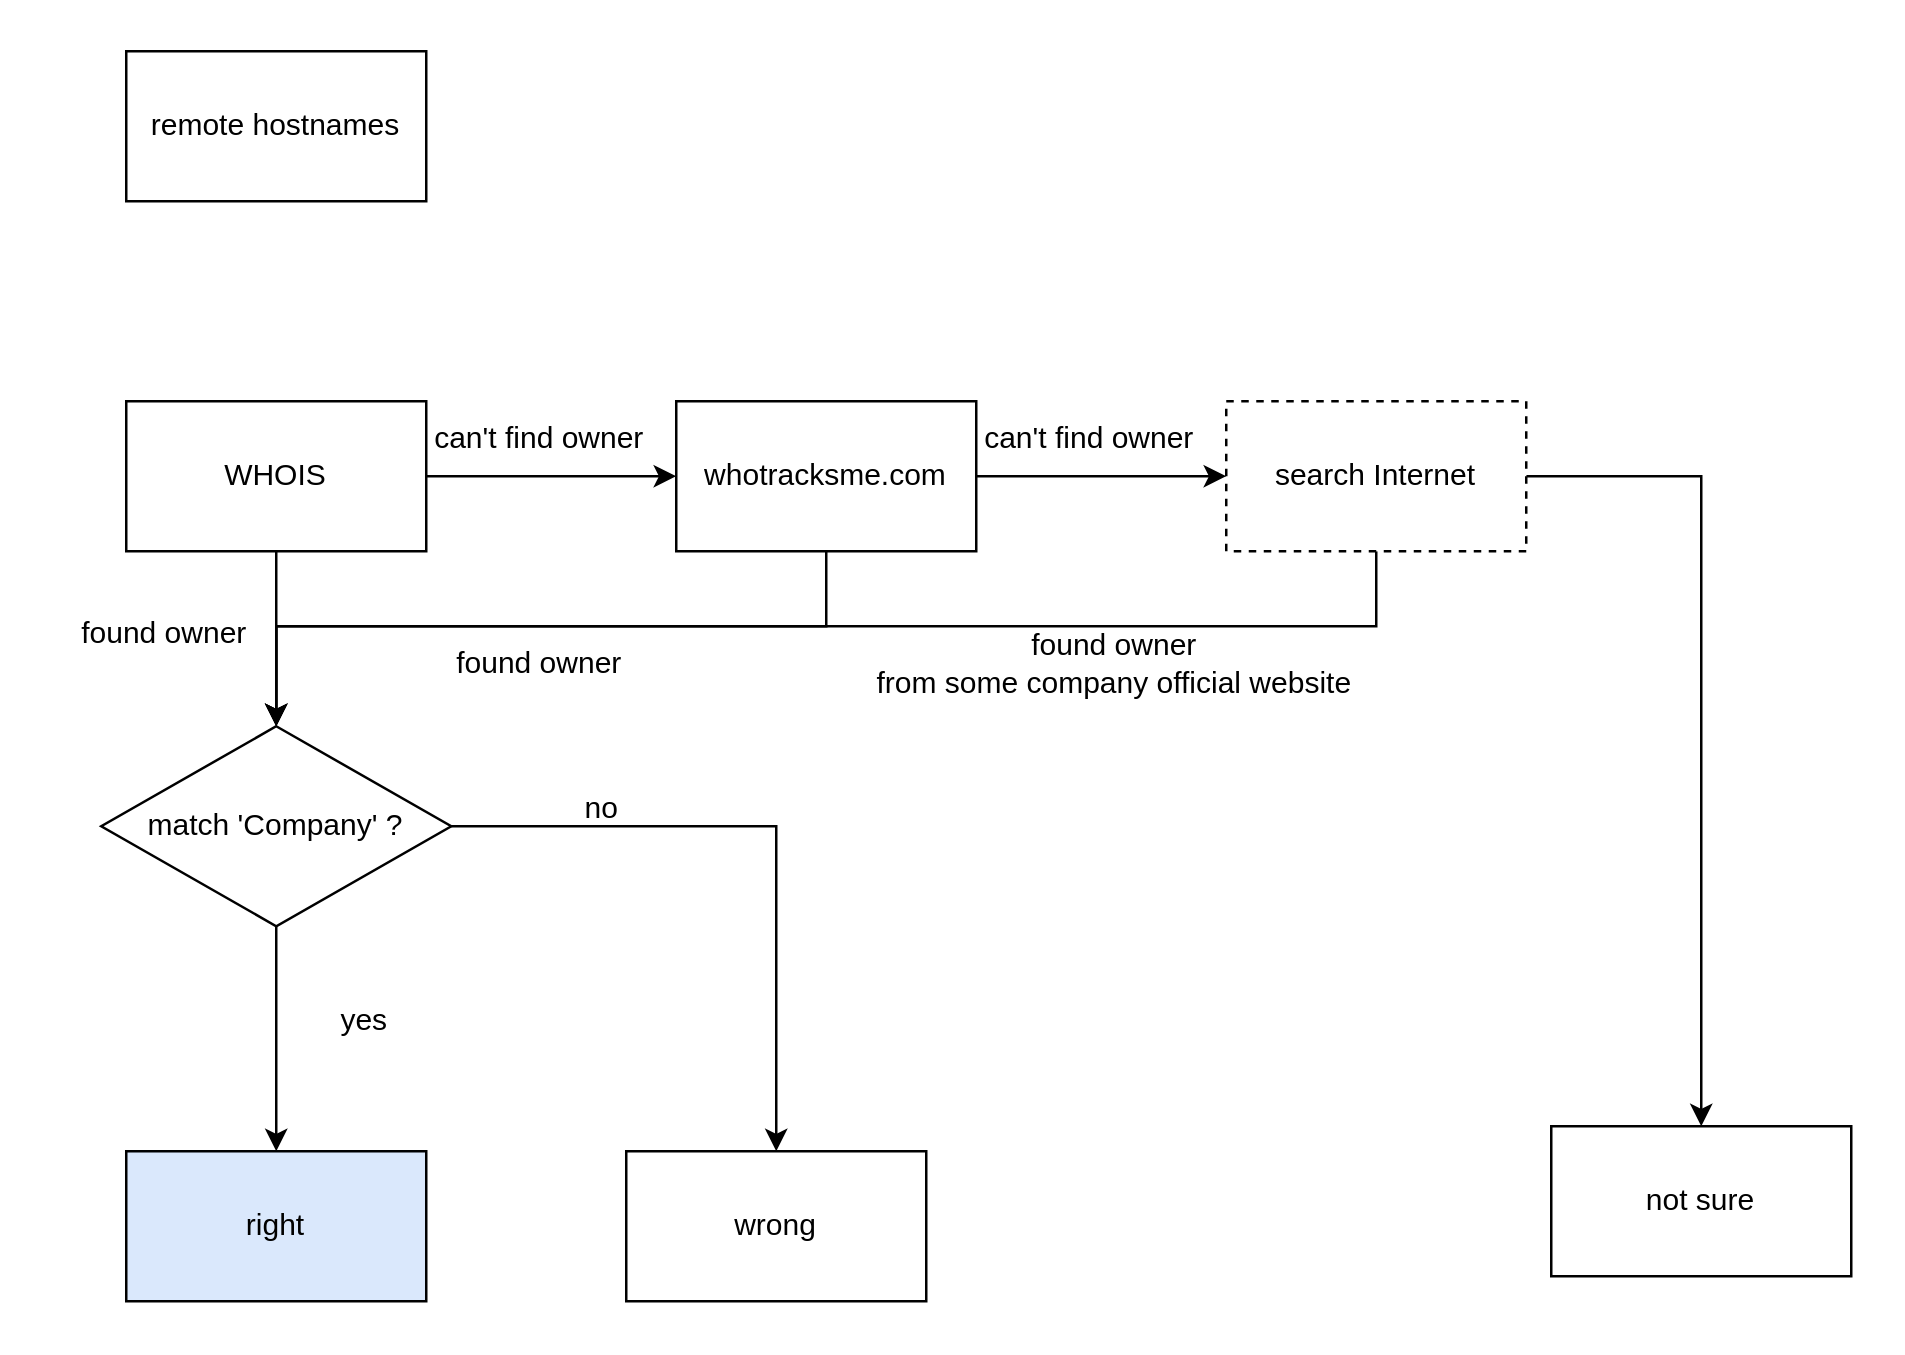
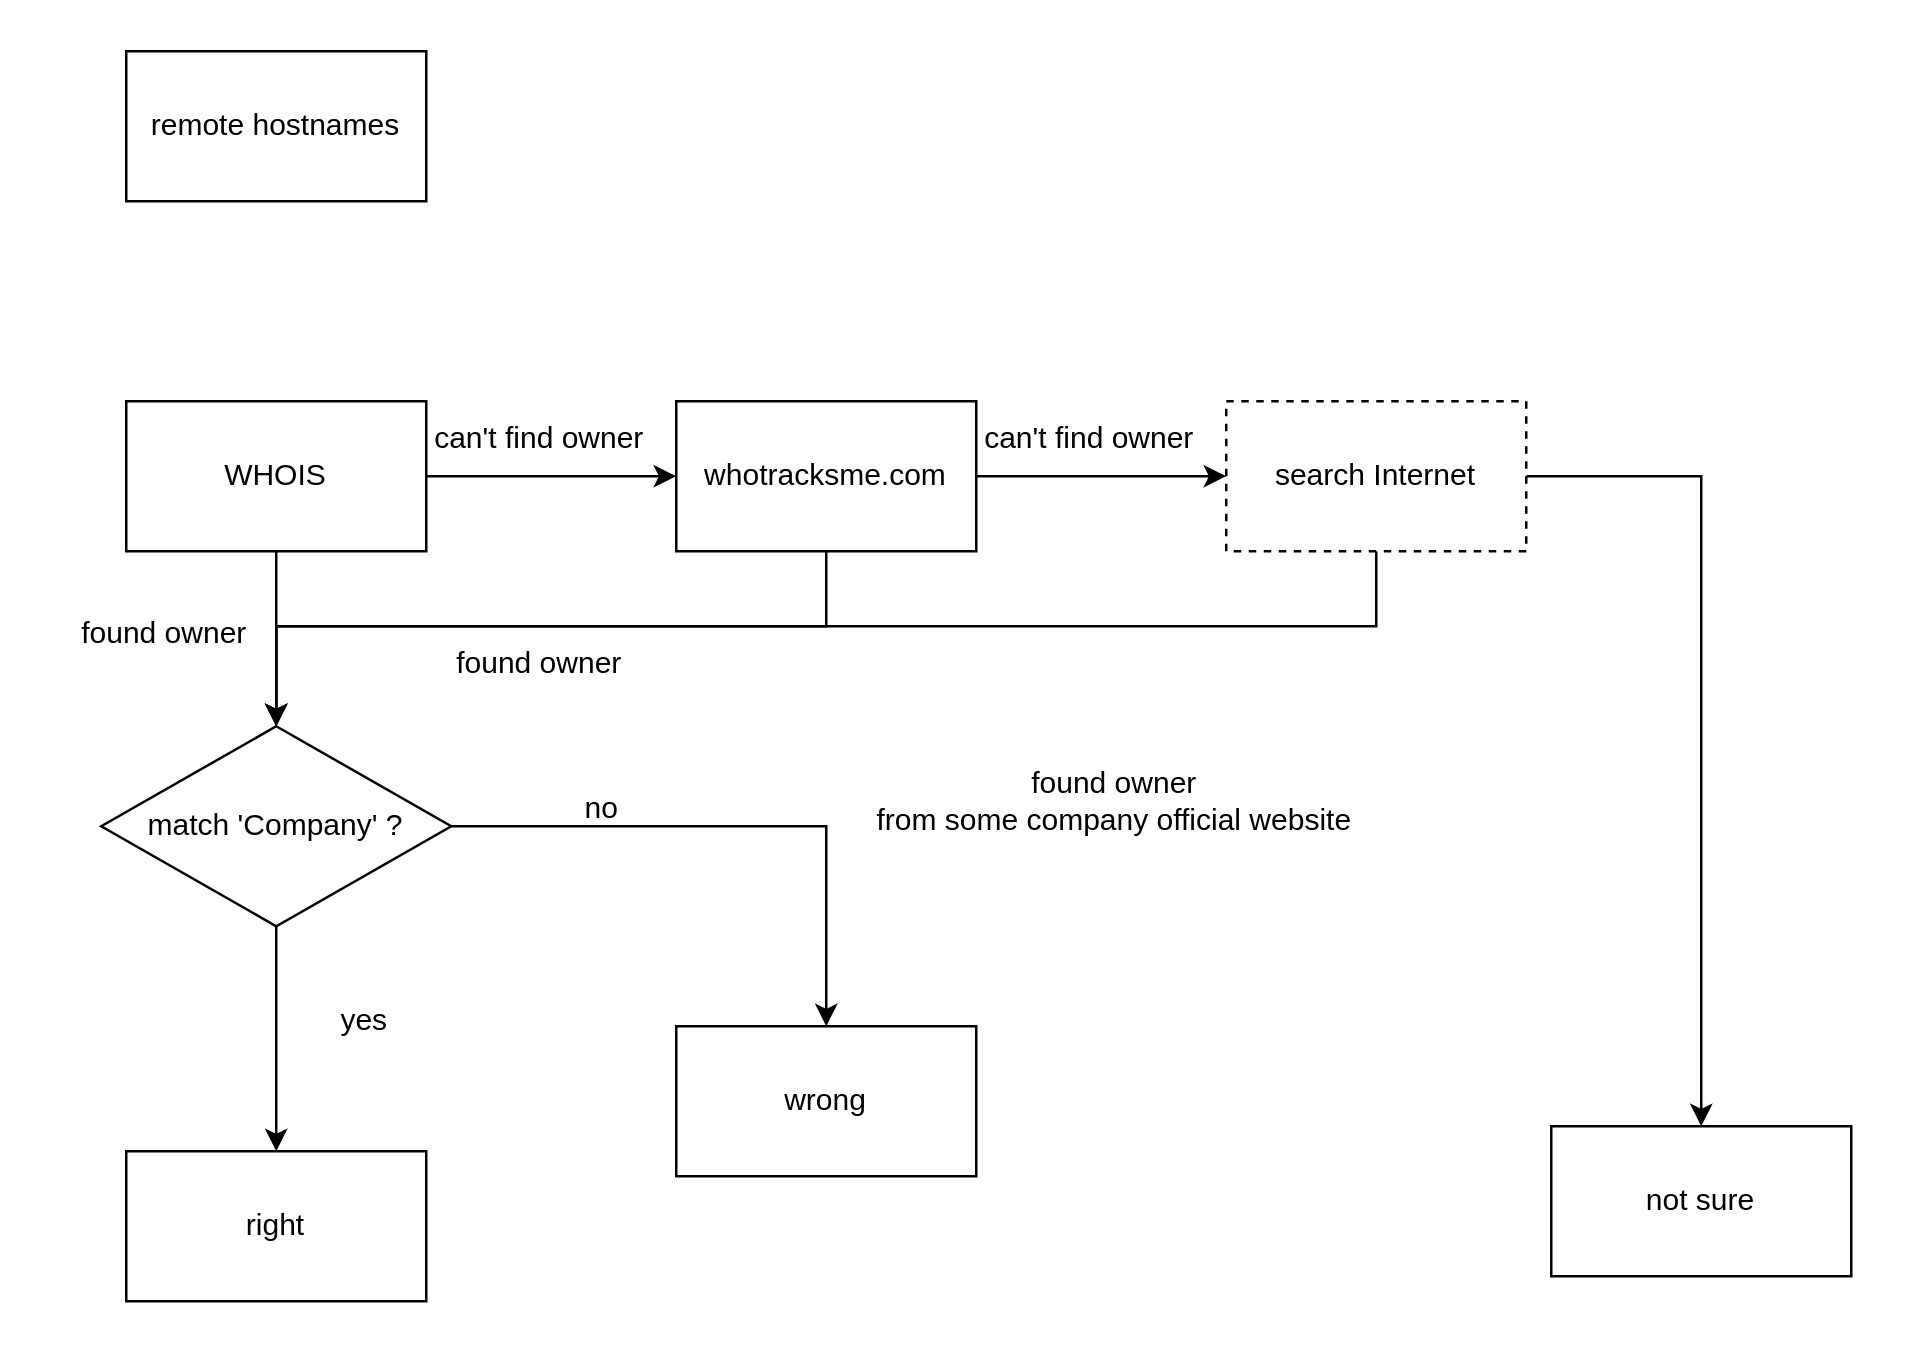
(1114, 664) -> (1114, 801)
(276, 1226) -> (276, 1226)
(776, 1226) -> (826, 1101)
